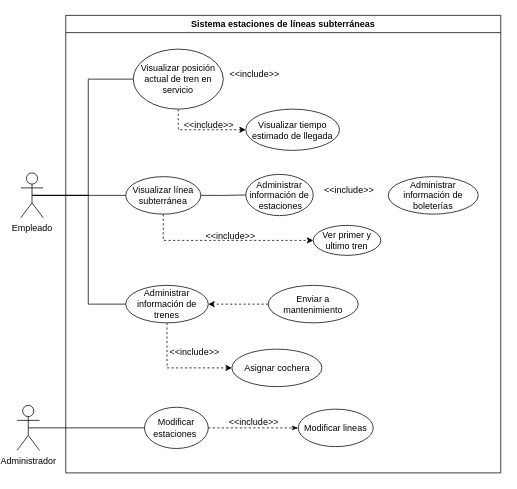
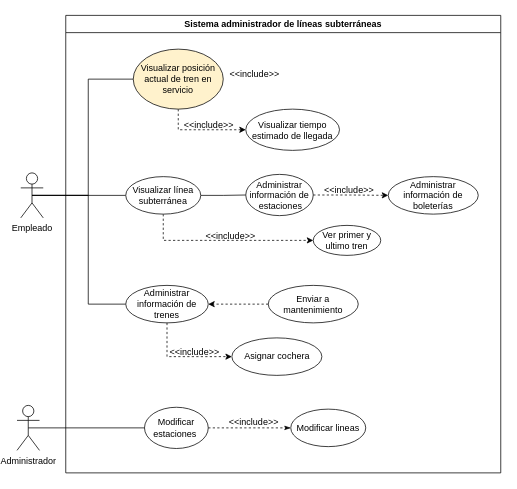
(283, 24) -> (283, 24)
(178, 79) -> (178, 79)
none -> (374, 195)
(277, 368) -> (277, 357)
(336, 428) -> (328, 428)
